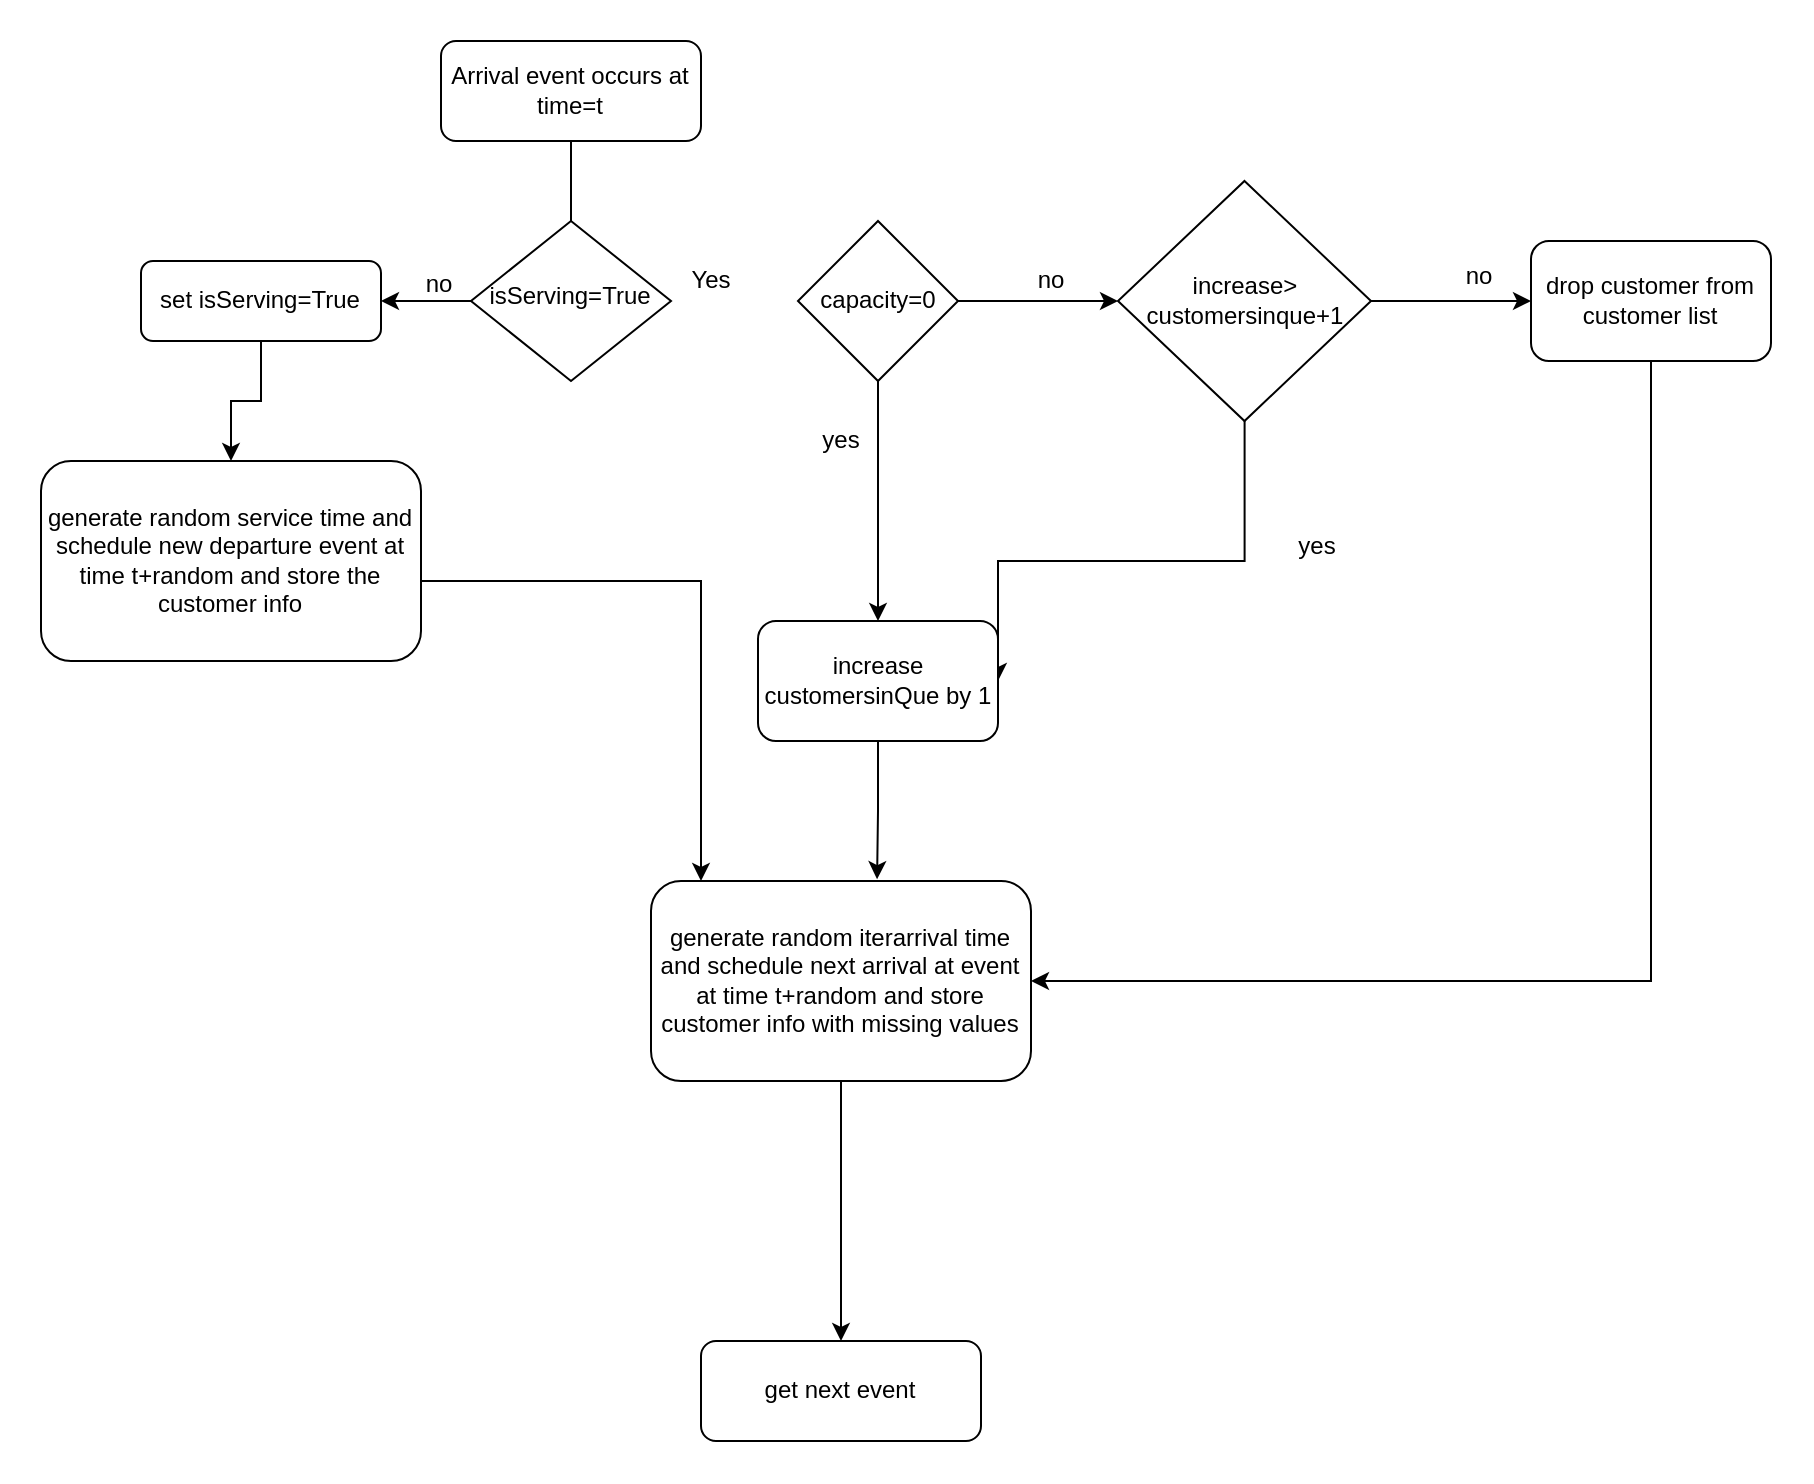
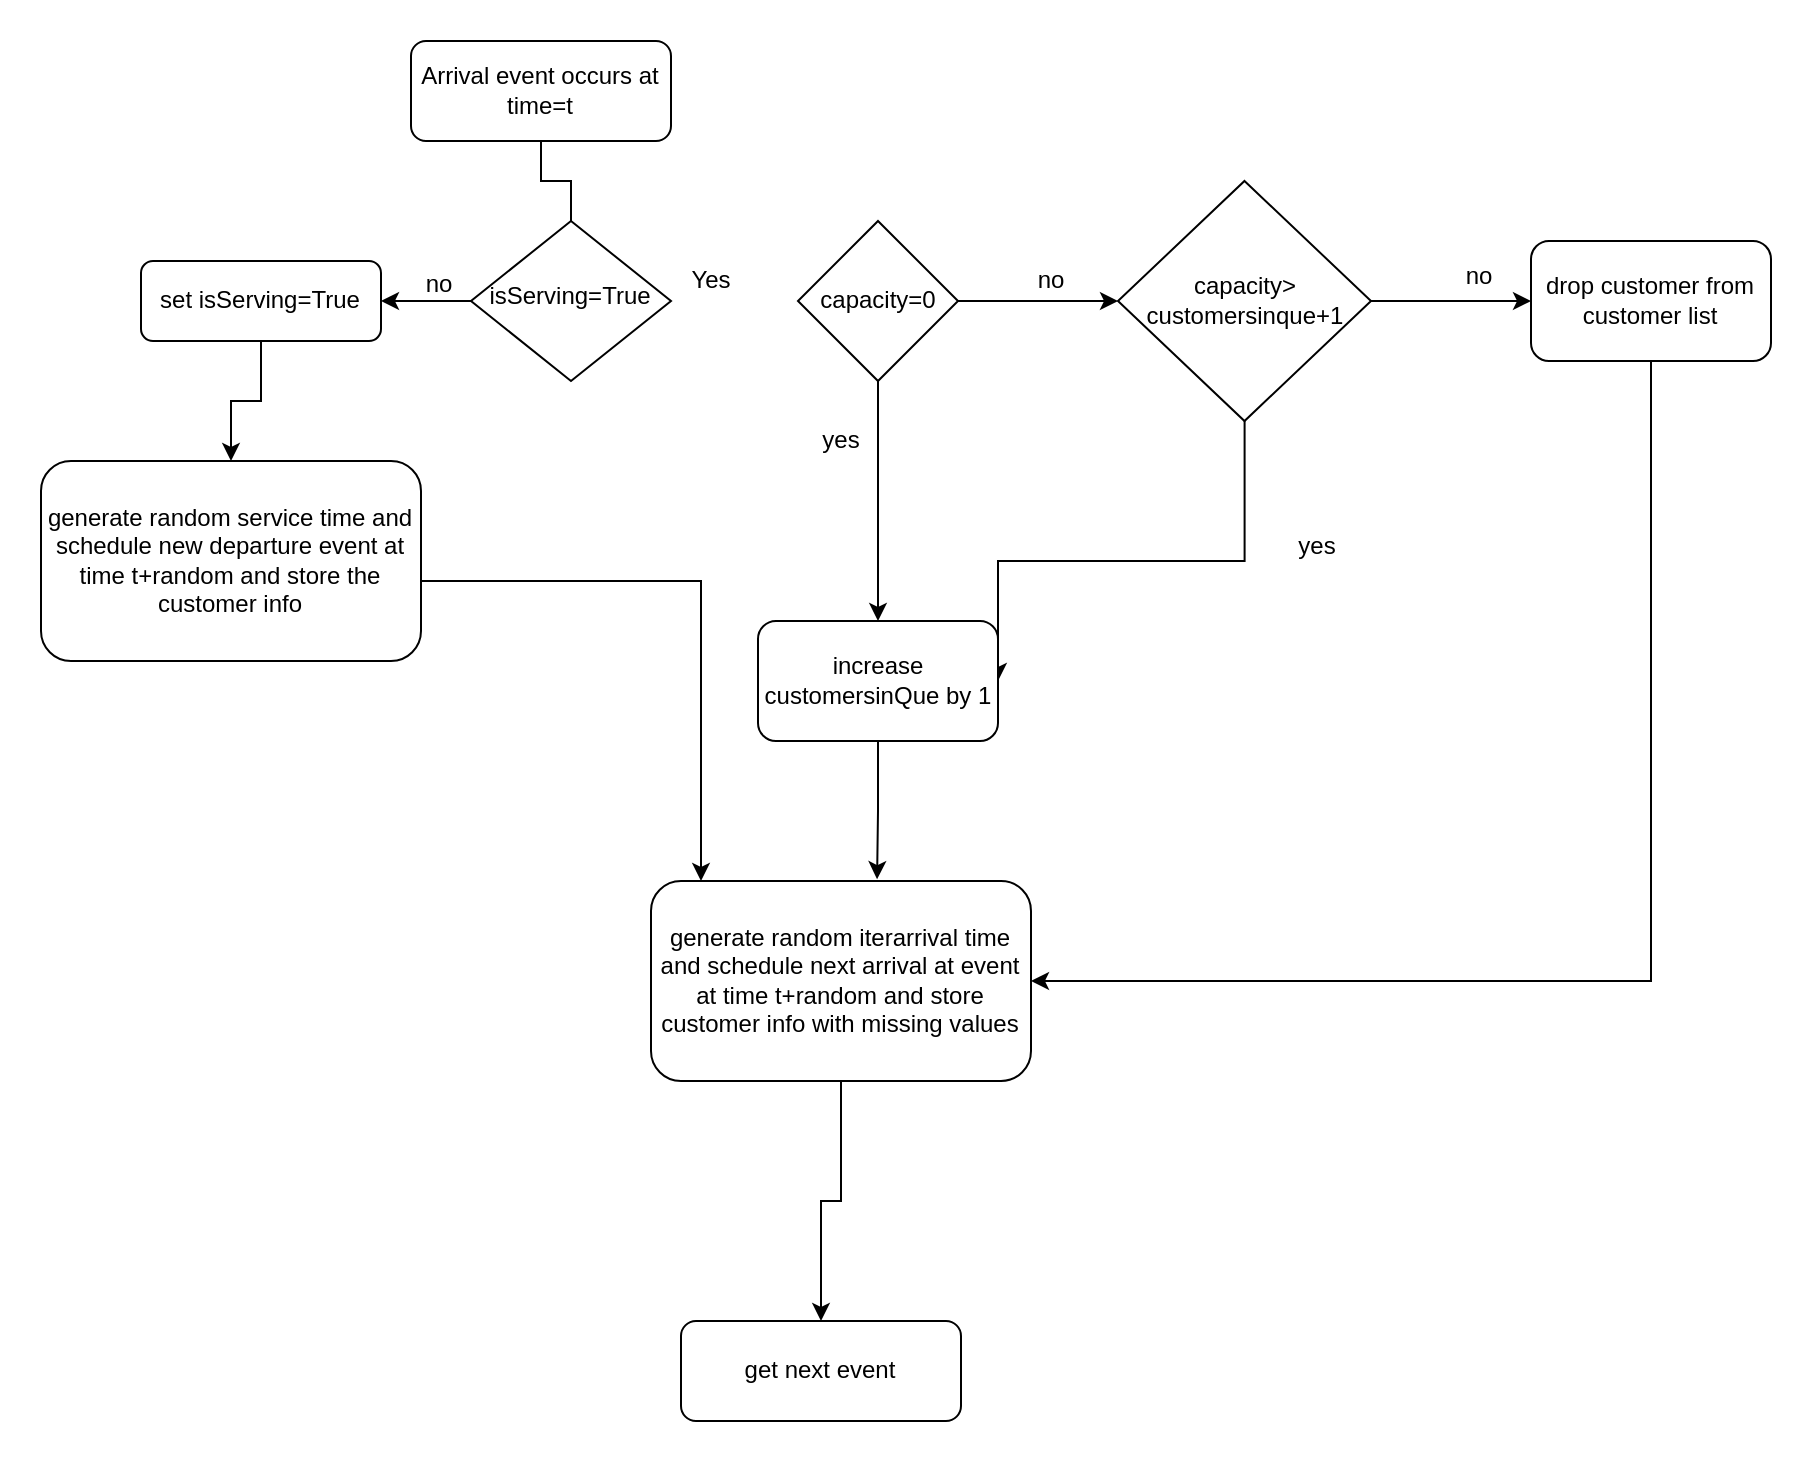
(571, 91) -> (541, 91)
(1246, 301) -> (1246, 301)
(841, 1391) -> (821, 1371)
